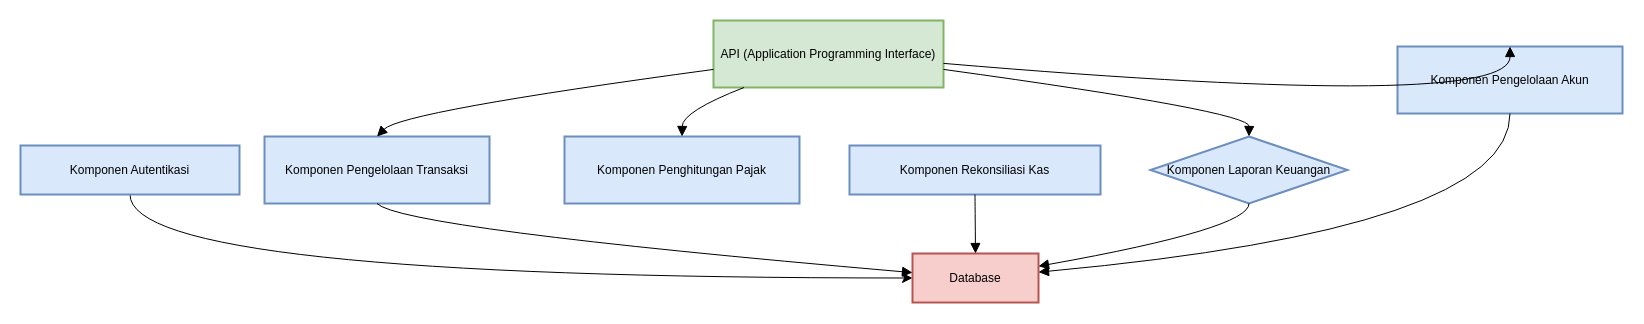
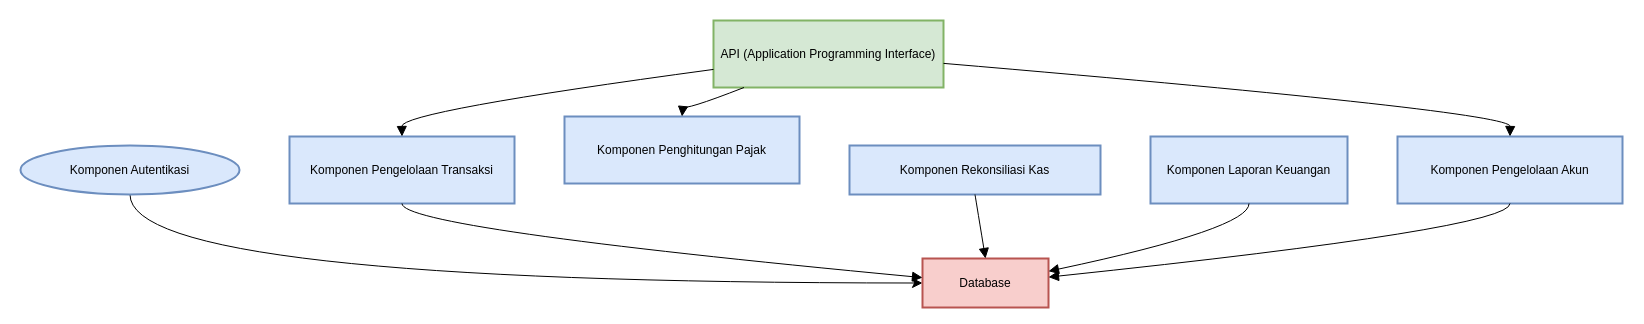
(1510, 80) -> (1510, 170)
(1097, 92) -> none
(130, 170) -> (130, 170)
(377, 170) -> (402, 170)
(682, 170) -> (682, 150)
(1249, 170) -> (1249, 170)
(976, 278) -> (986, 283)
